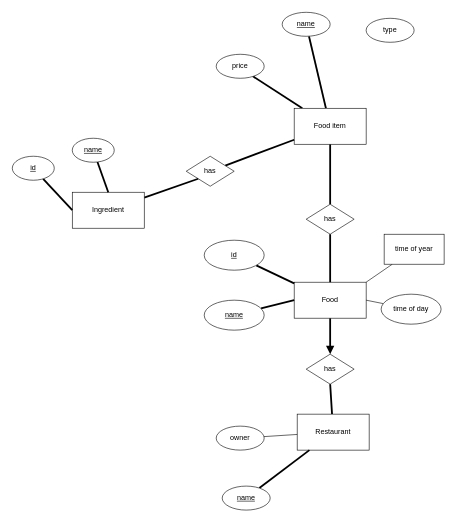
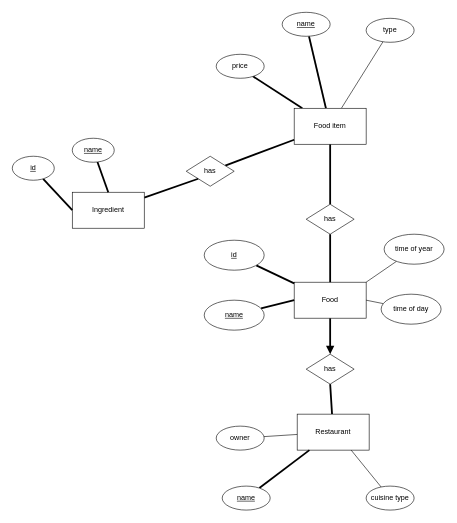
none -> (362, 75)
(414, 249) -> (414, 249)
none -> (367, 469)
none -> (390, 498)
